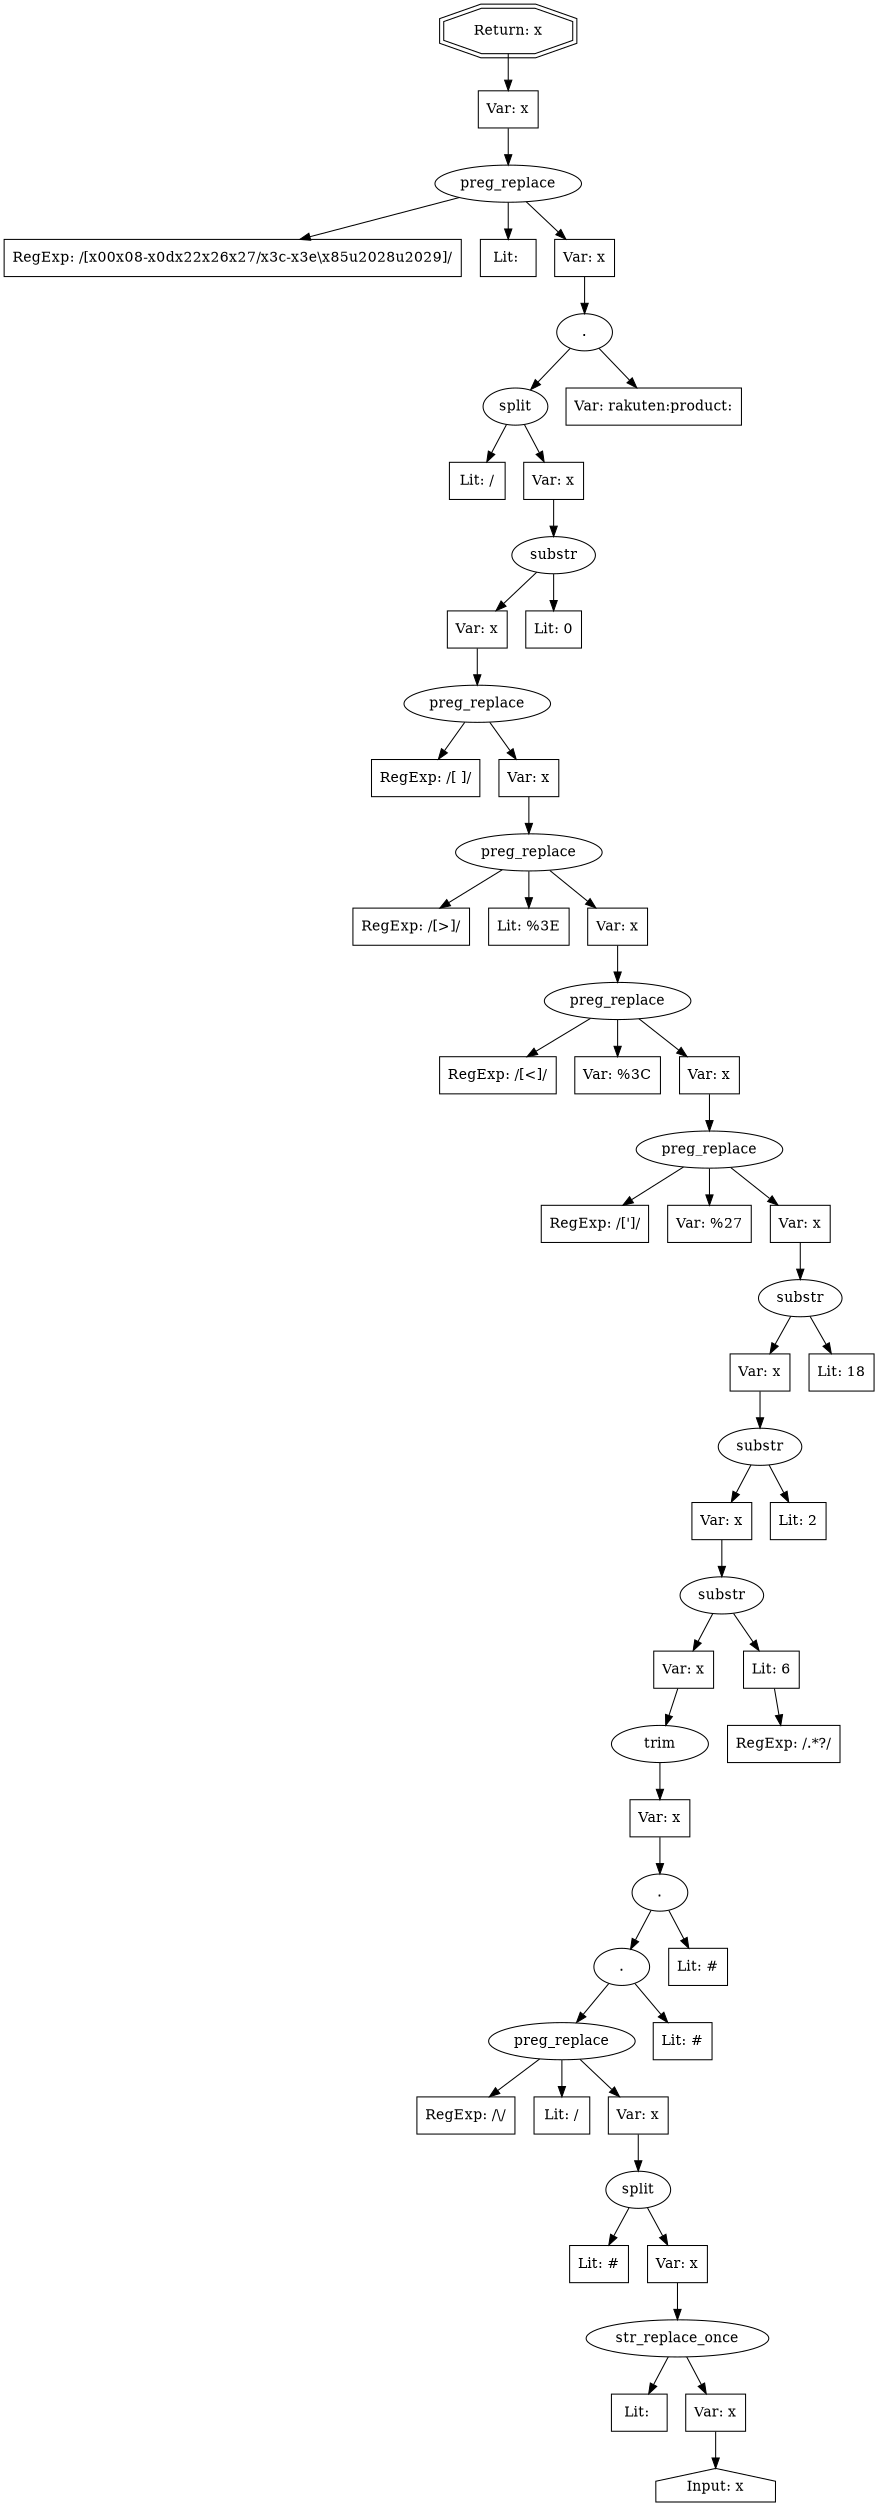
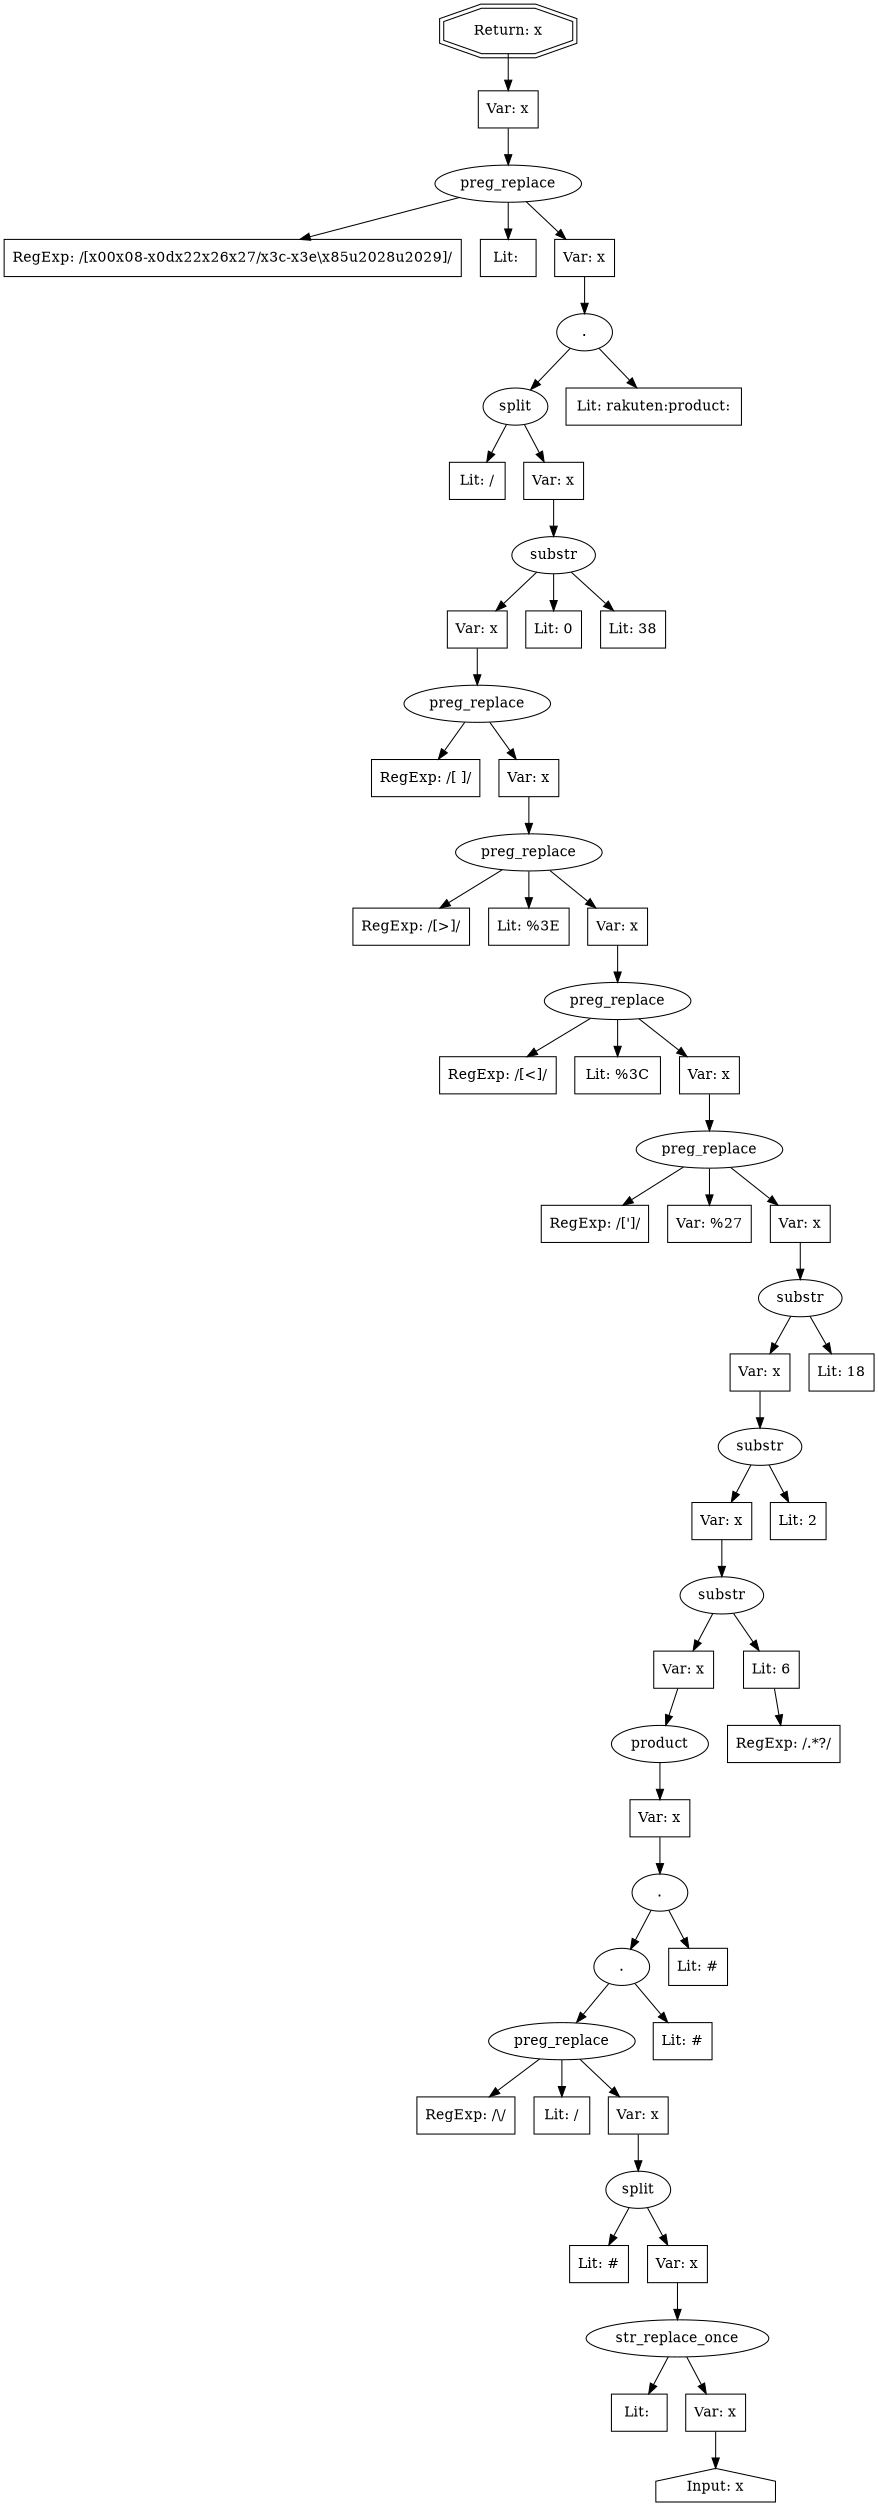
(654, 407) -> (654, 407)
none -> (633, 629)
(618, 1075) -> (618, 1075)
(660, 1744) -> (660, 1744)
